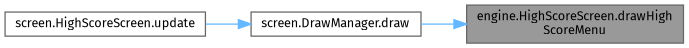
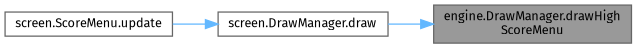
(105, 24) -> (89, 24)
(575, 24) -> (533, 24)
